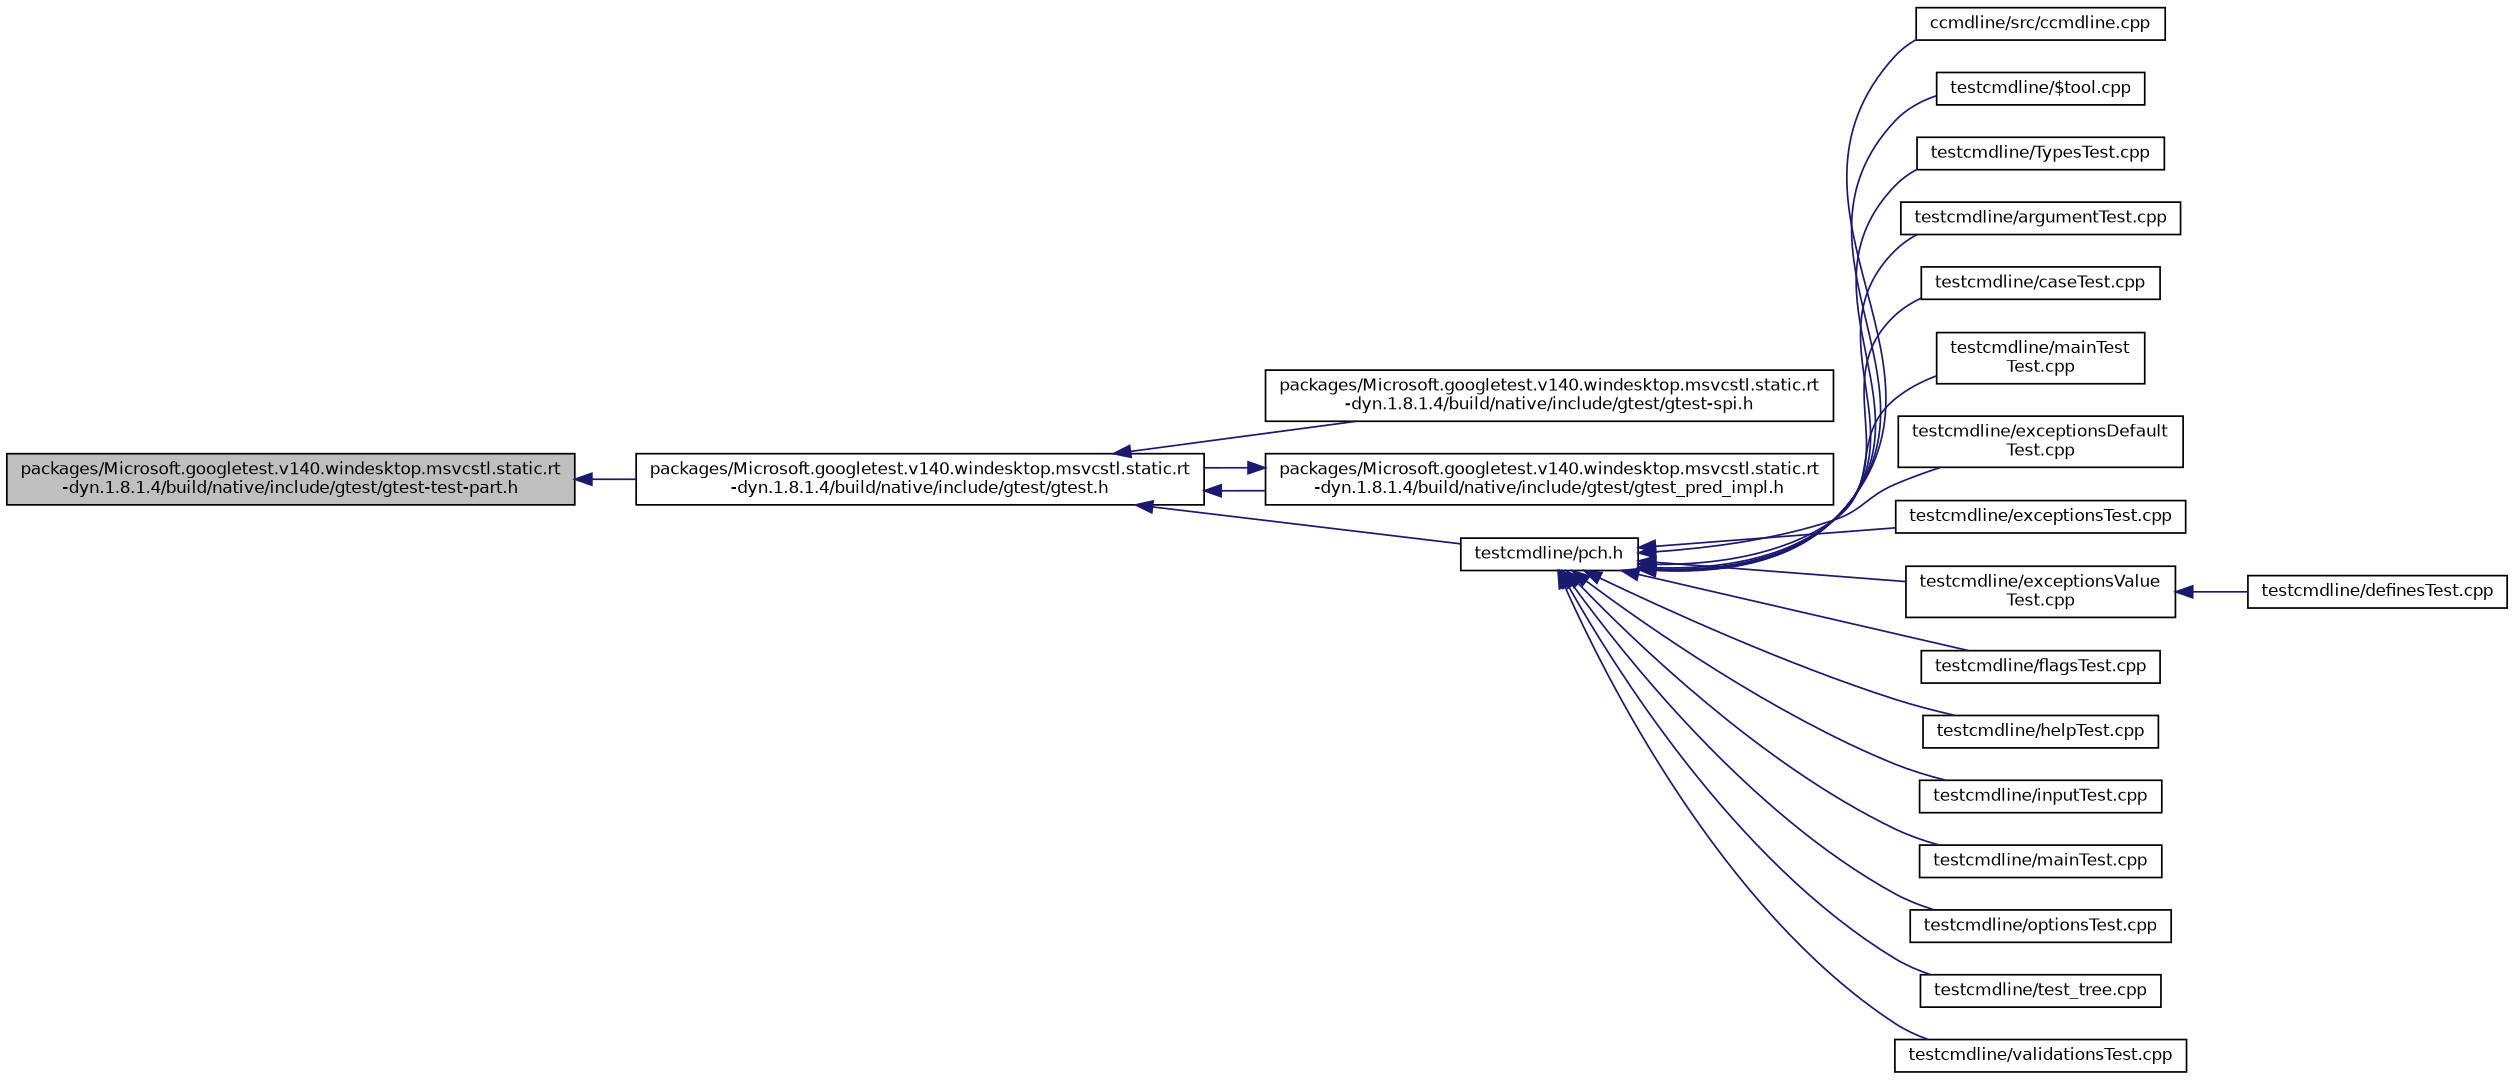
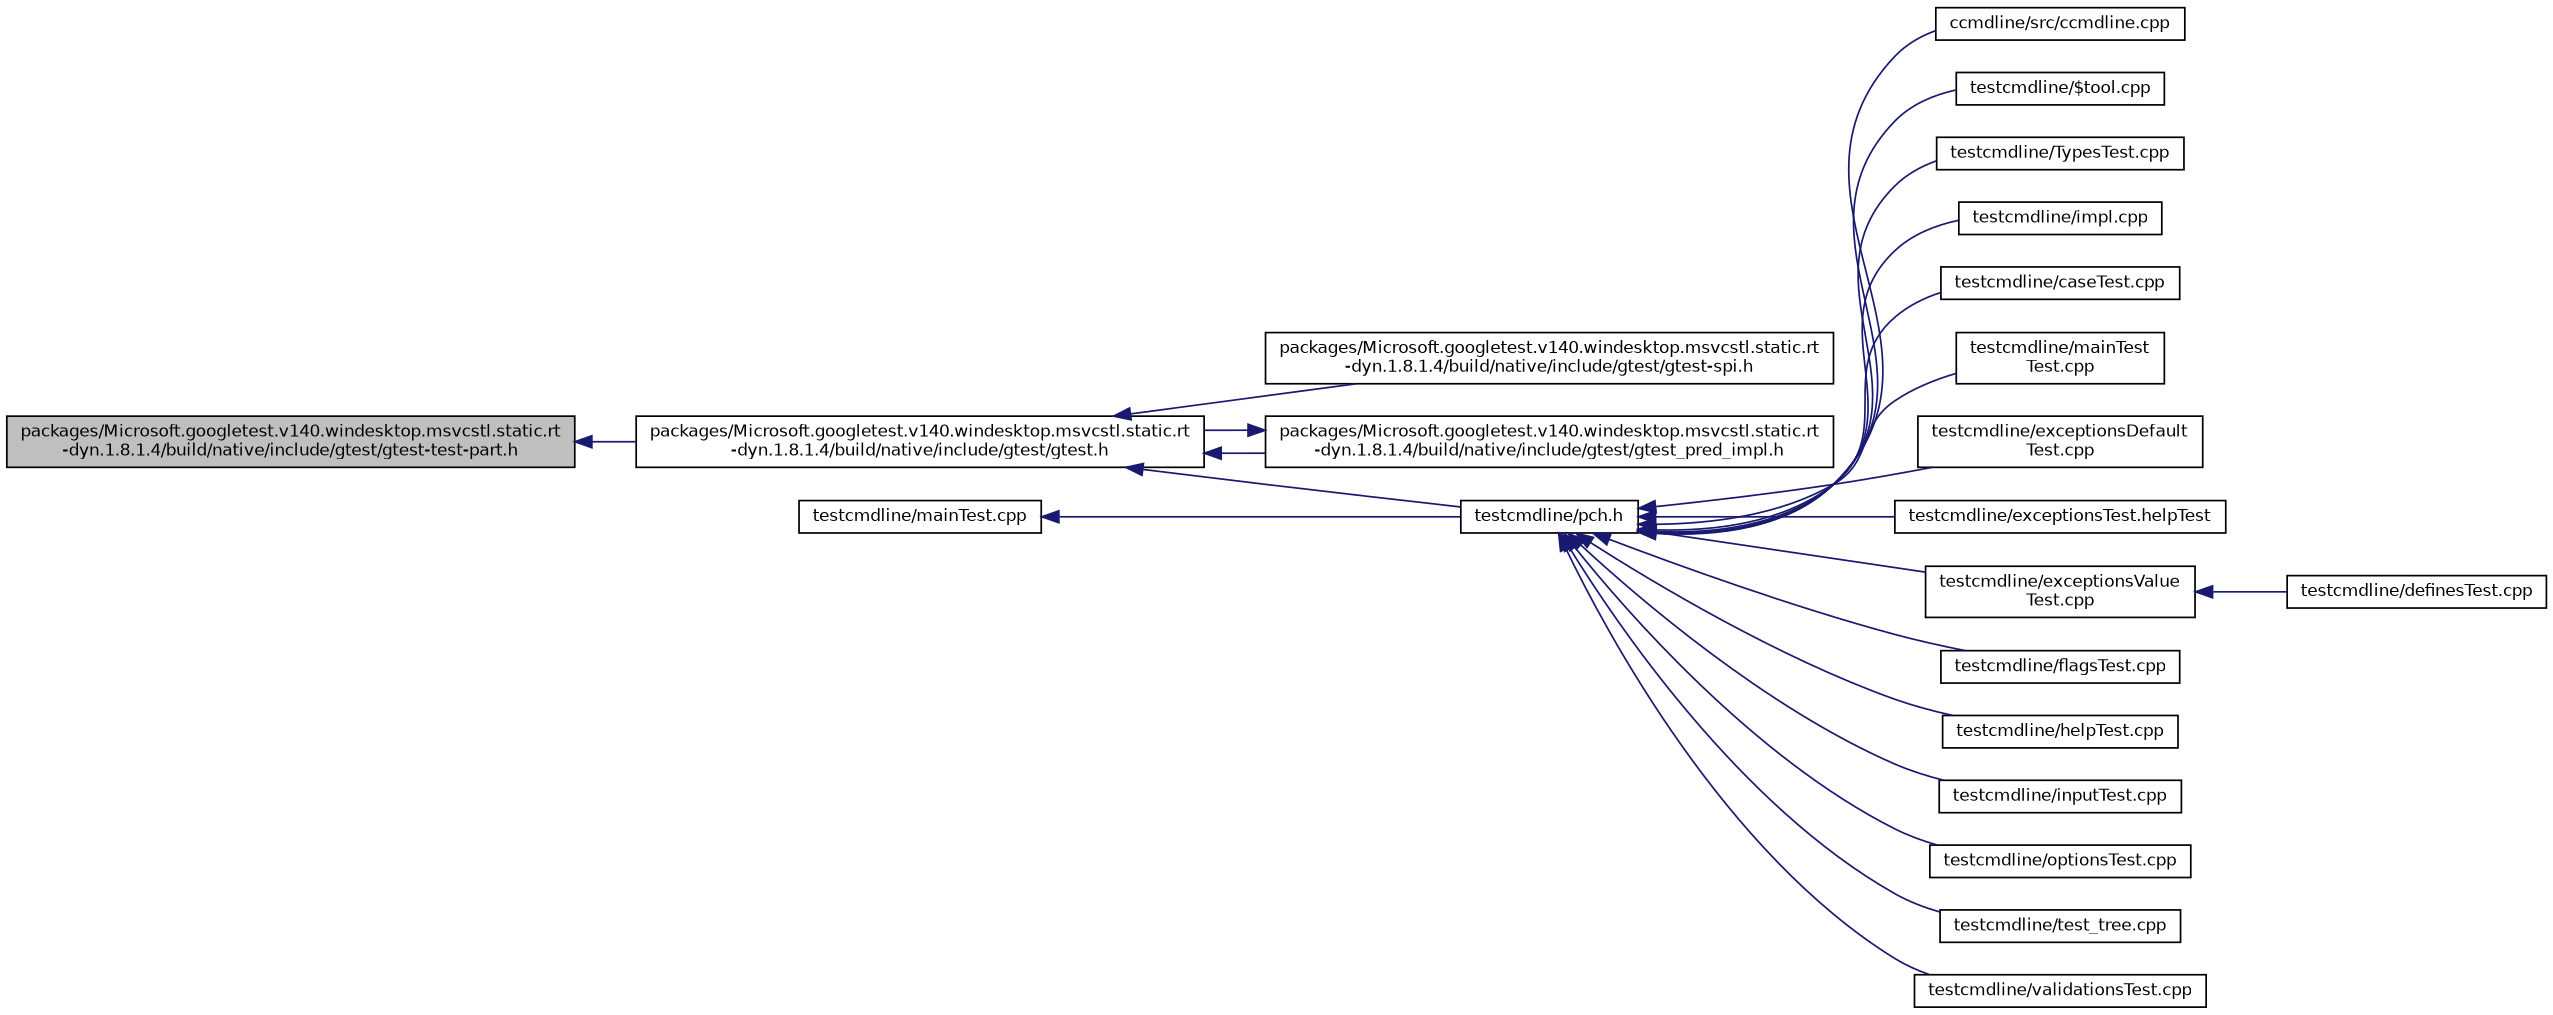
(2041, 218) -> (2060, 218)
(2041, 517) -> (2060, 517)
(1745, 734) -> (1260, 517)
